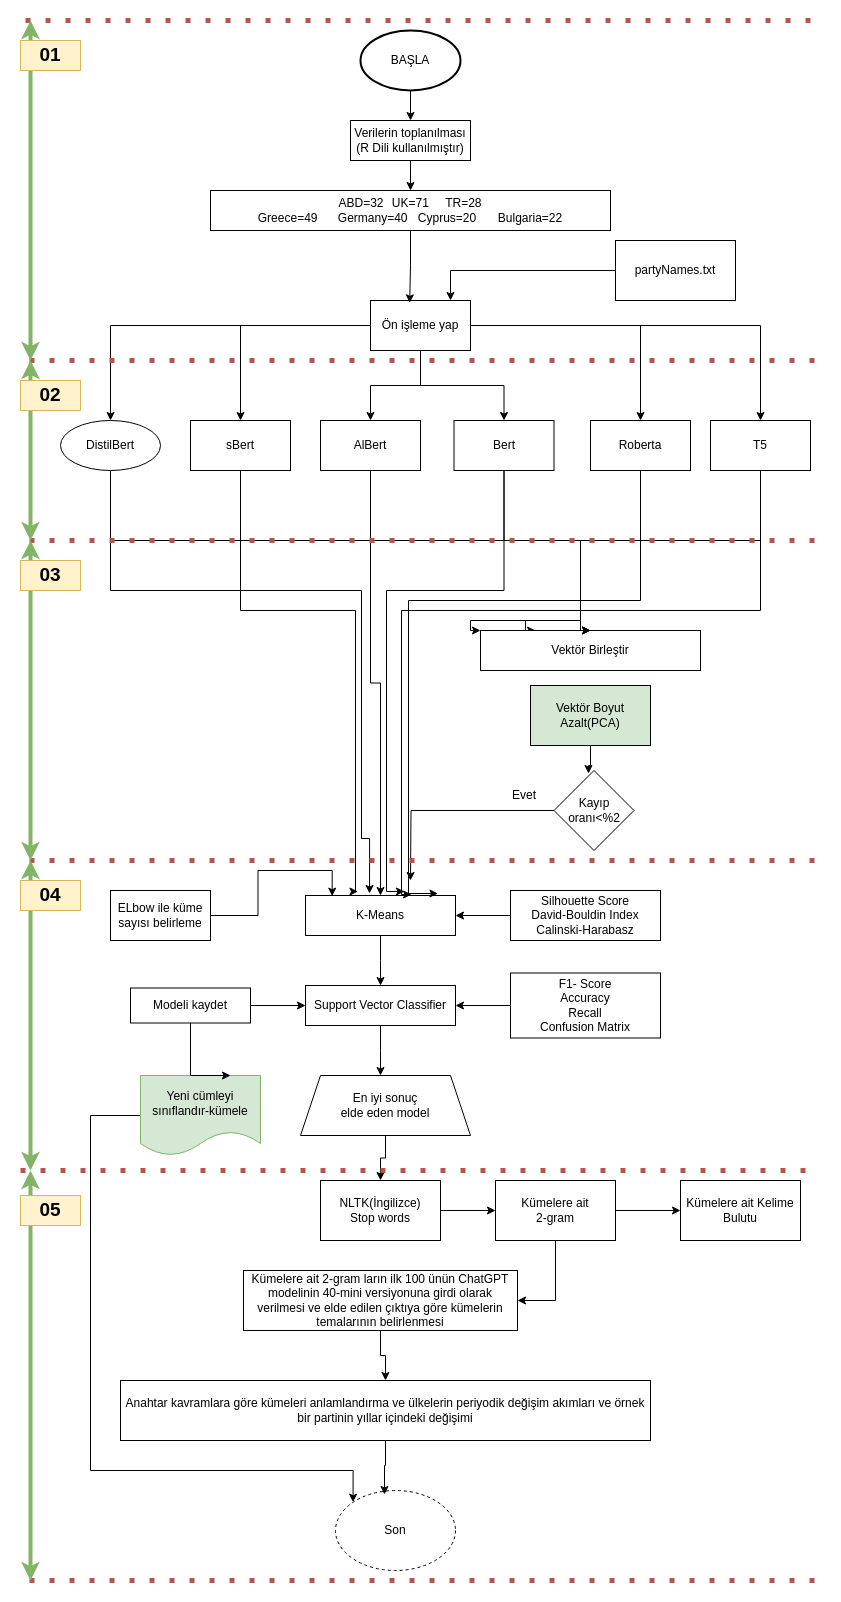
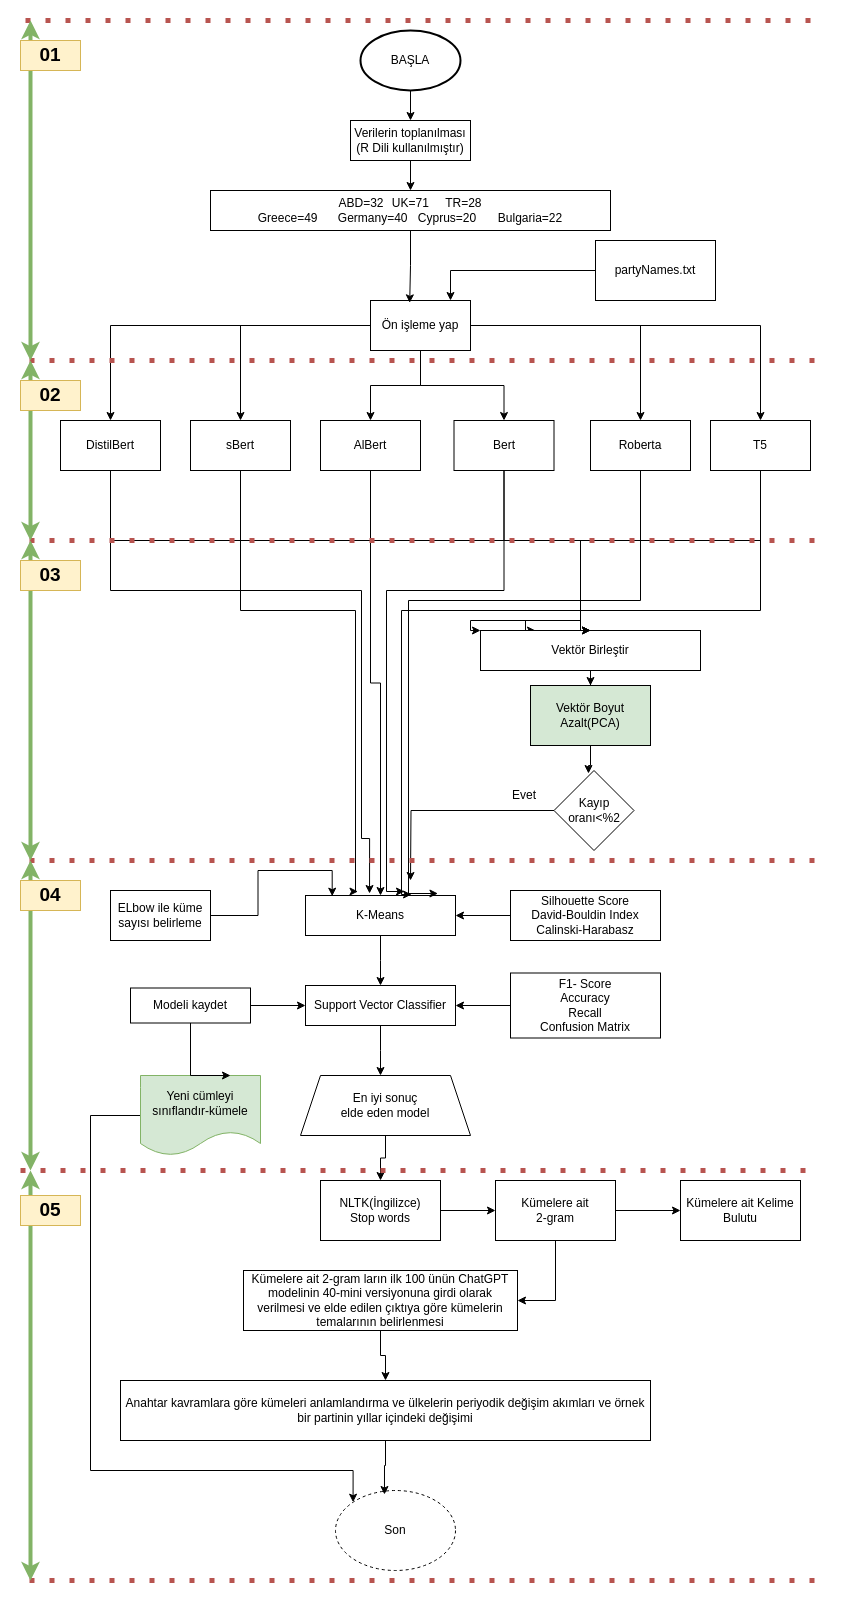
(676, 271) -> (656, 271)
(111, 446) -> (111, 446)
none -> (591, 670)
